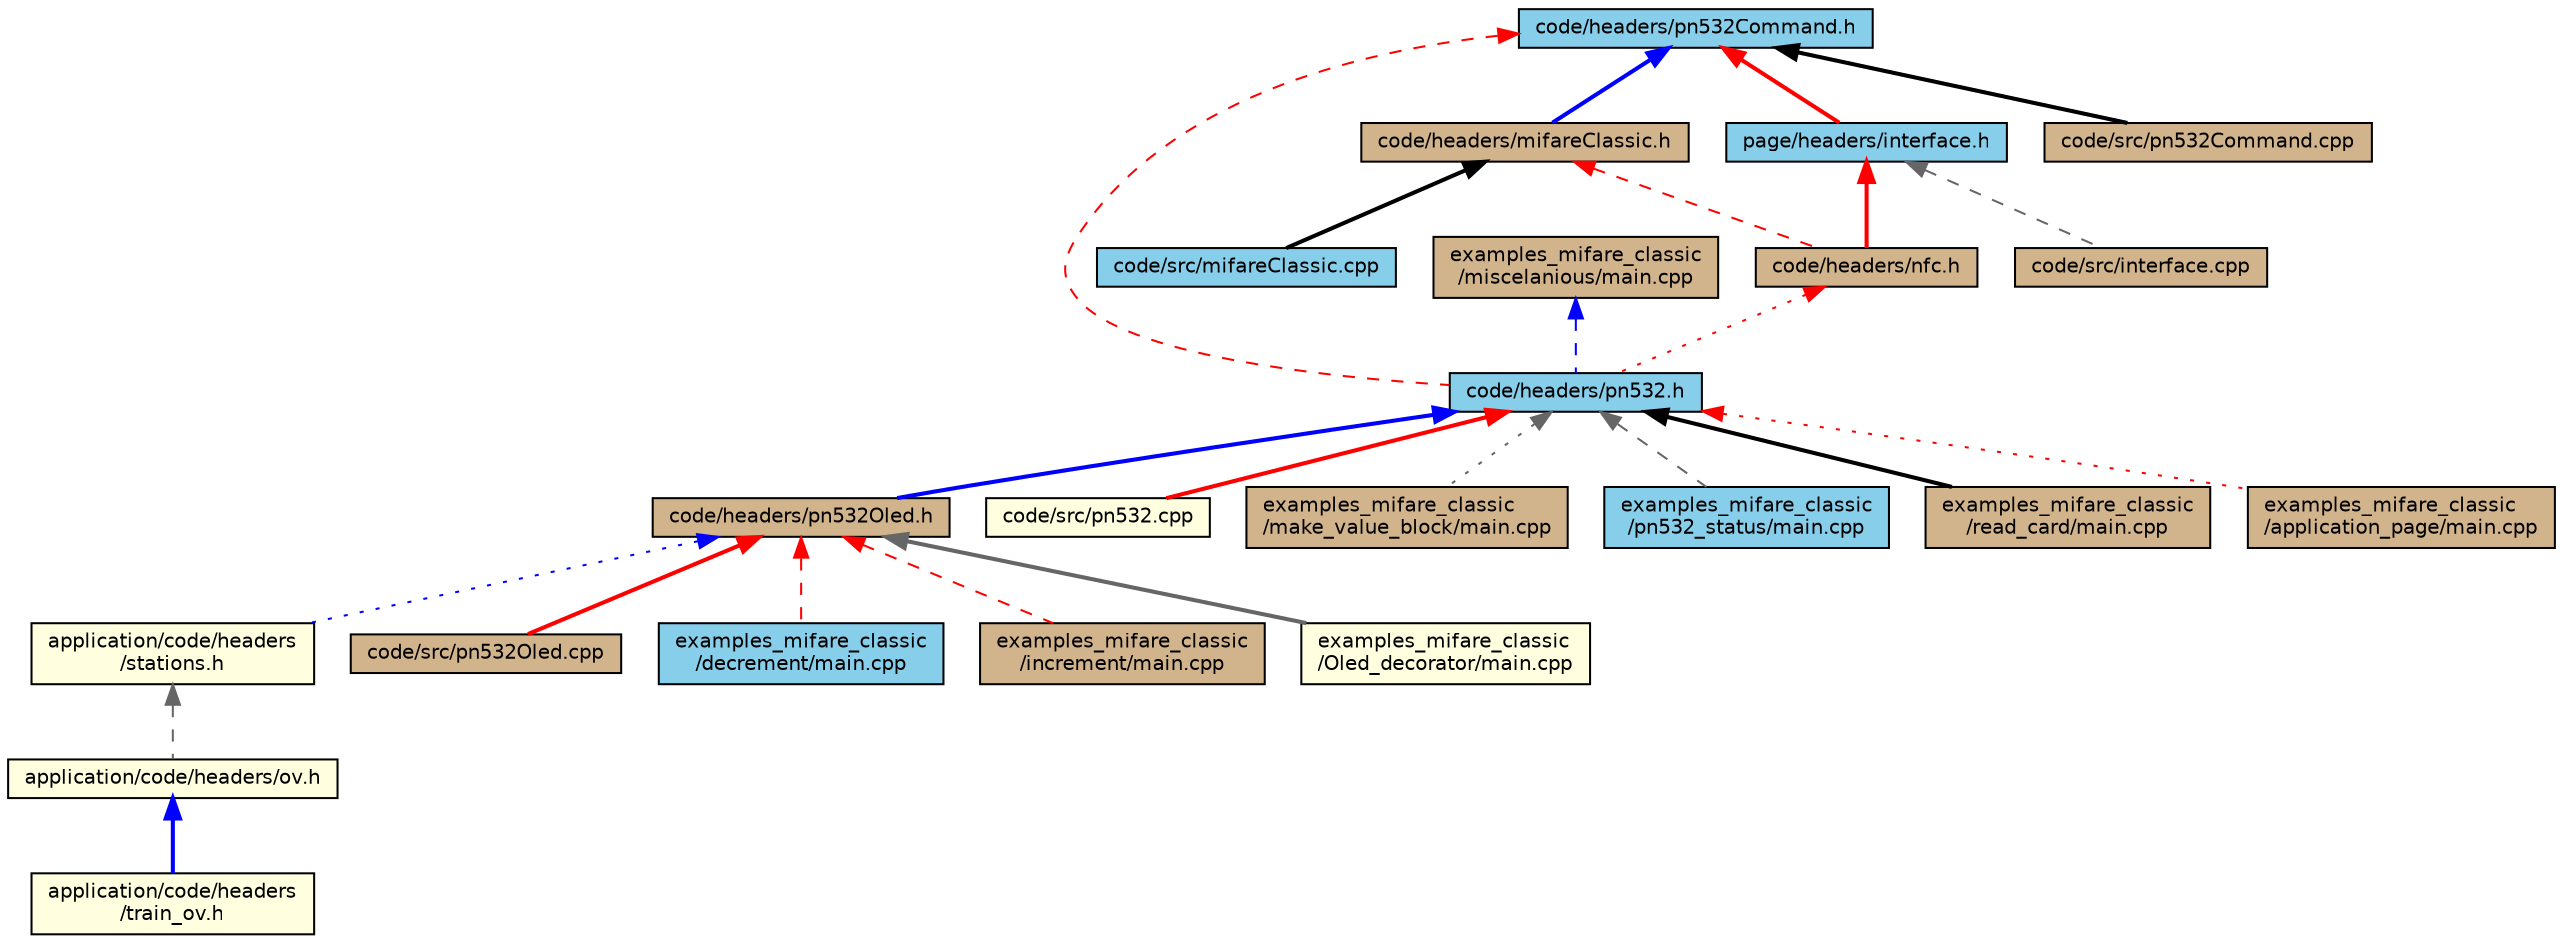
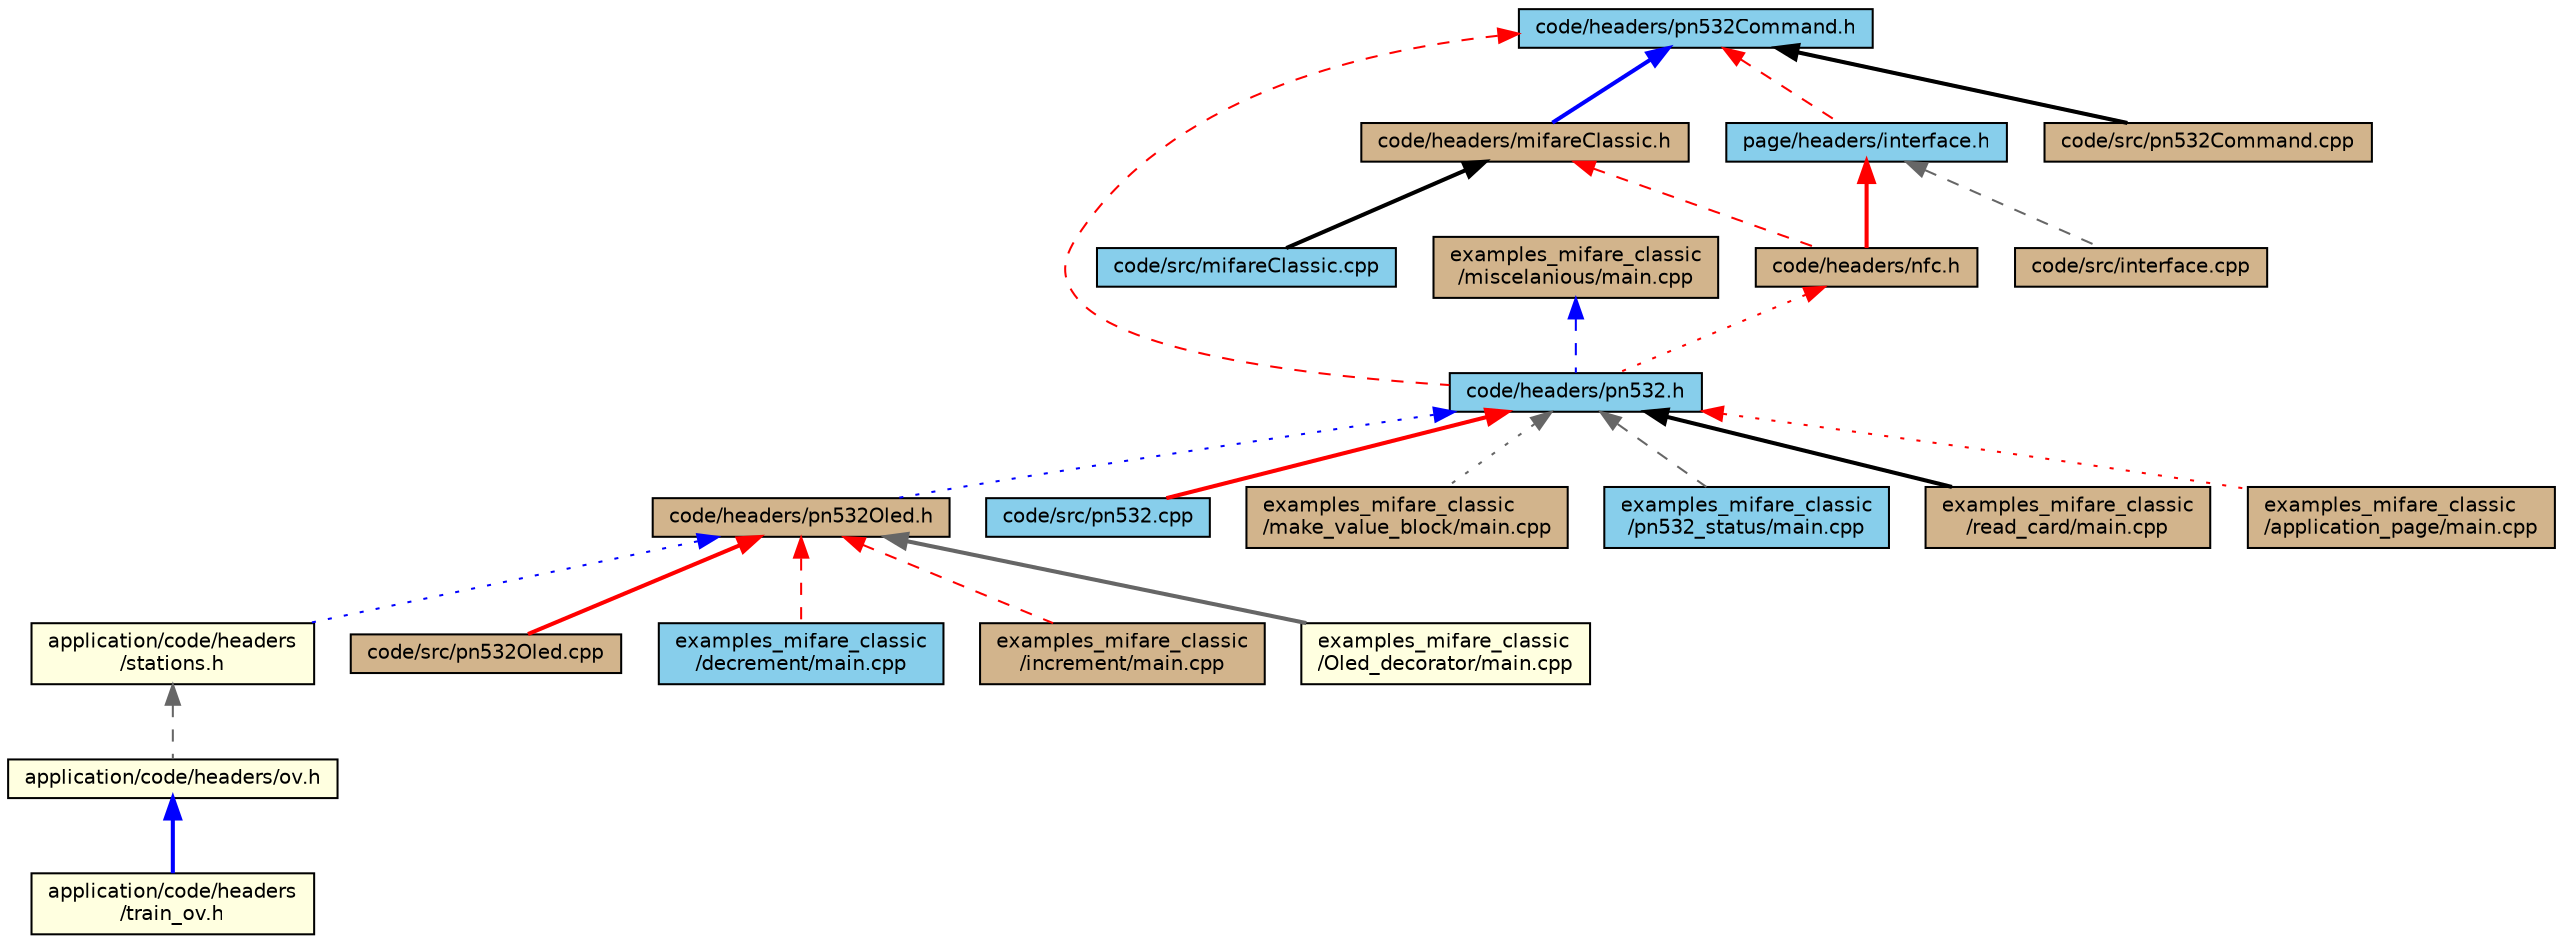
(1790, 91) -> (1790, 91)
(1165, 455) -> (1165, 455)
(1098, 517) -> (1098, 517)
